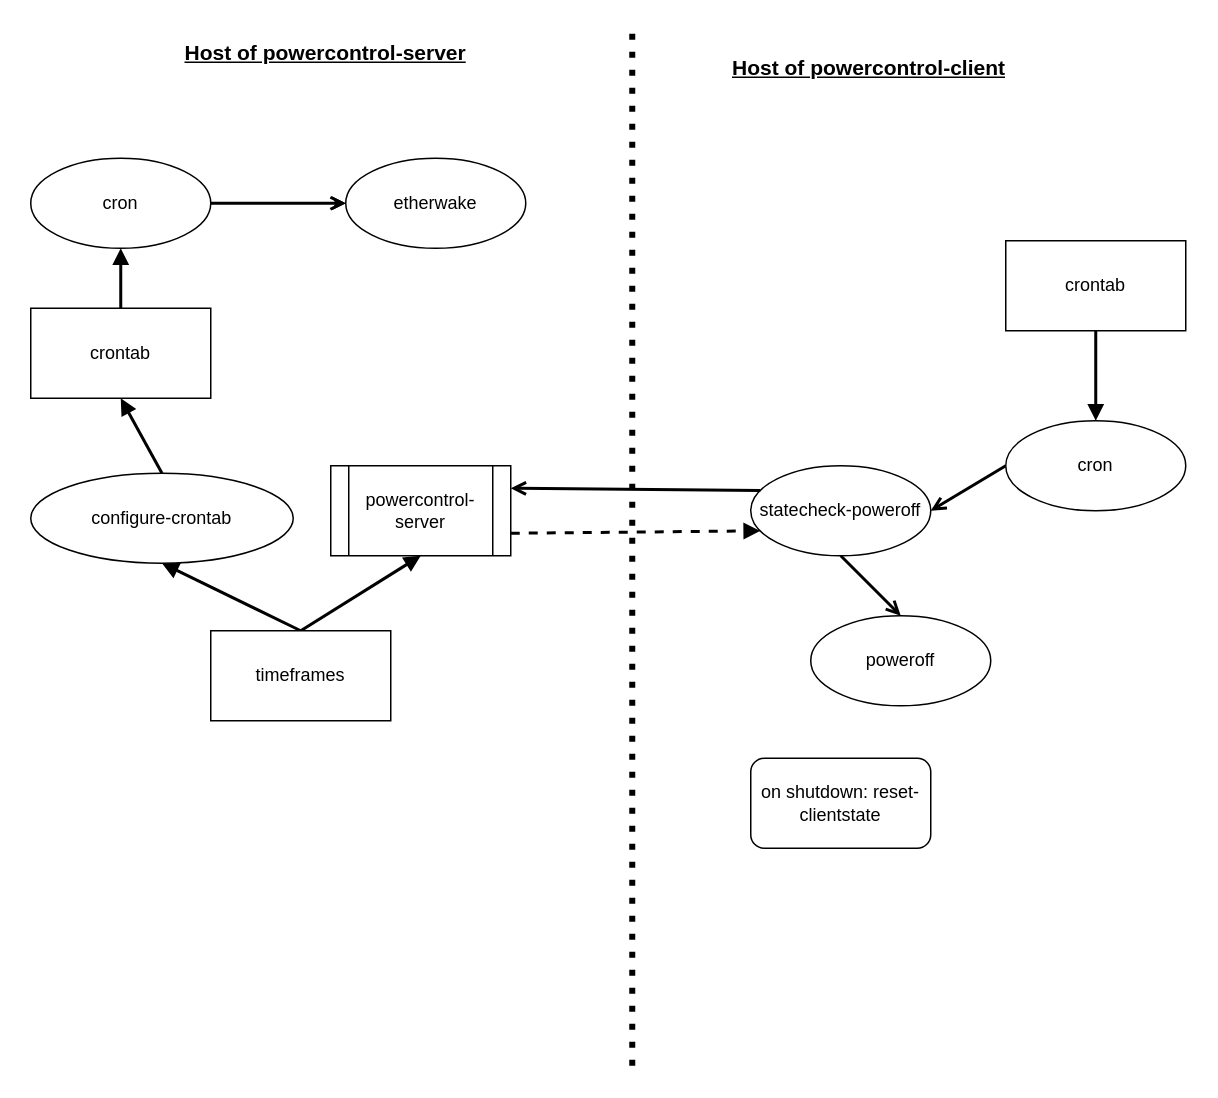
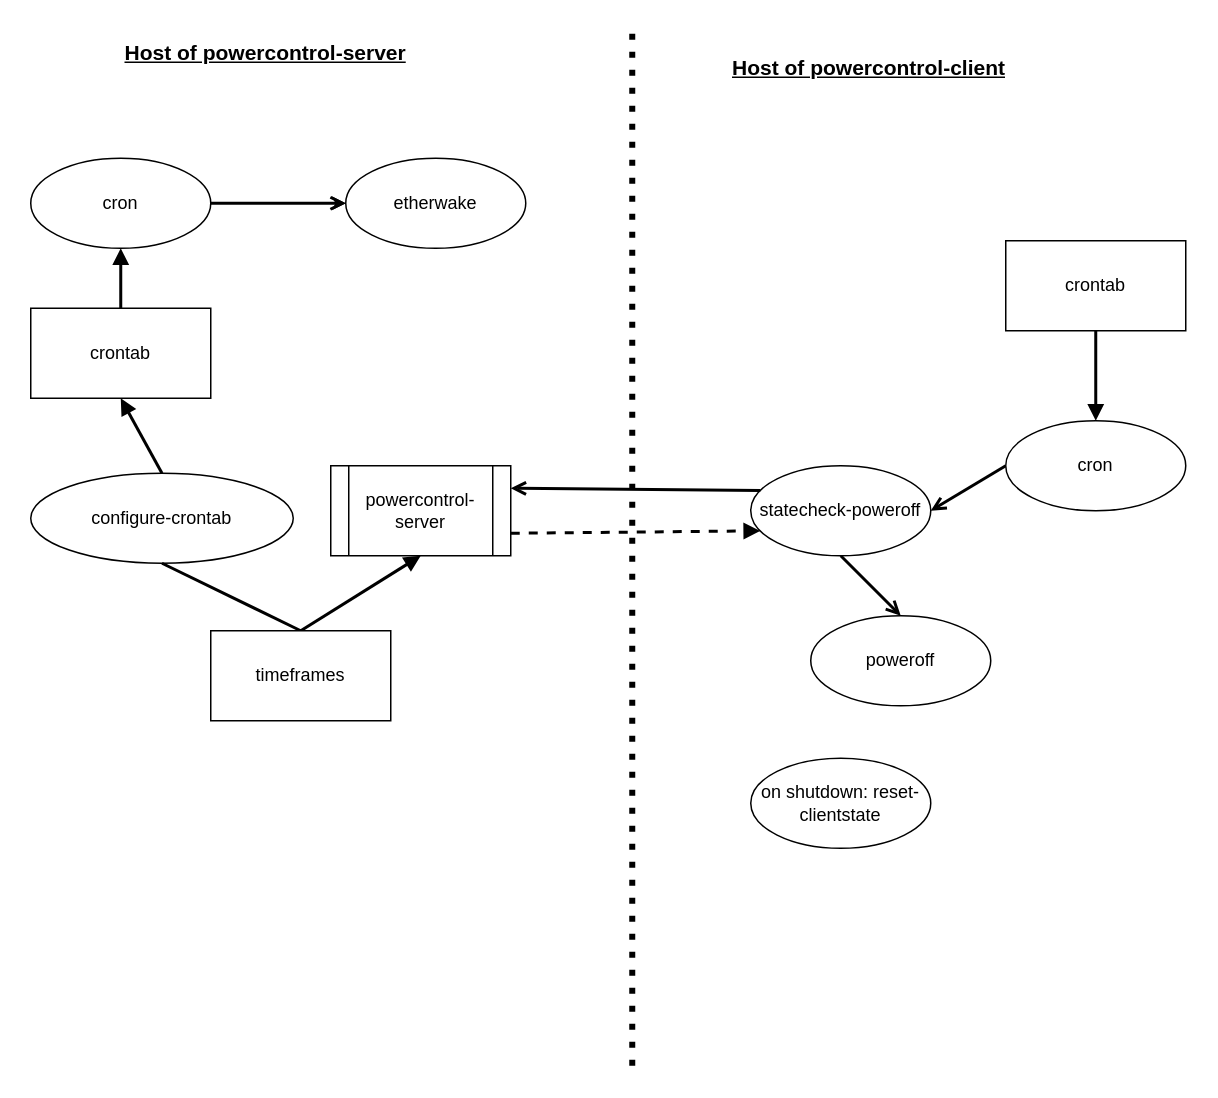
(355, 53) -> (295, 53)
(177, 570) -> (170, 567)
(841, 803) -> (841, 803)
